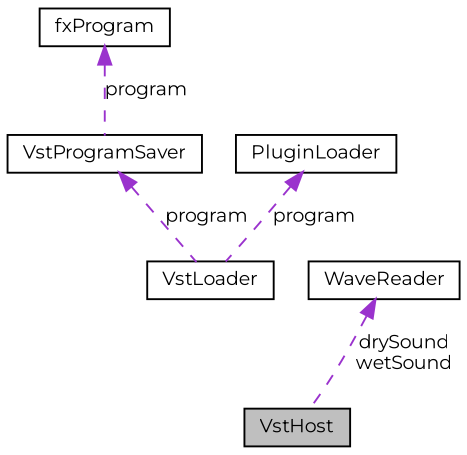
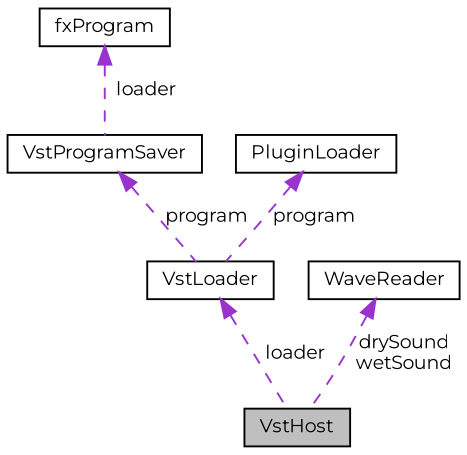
(146, 91) -> (146, 91)
none -> (259, 362)
